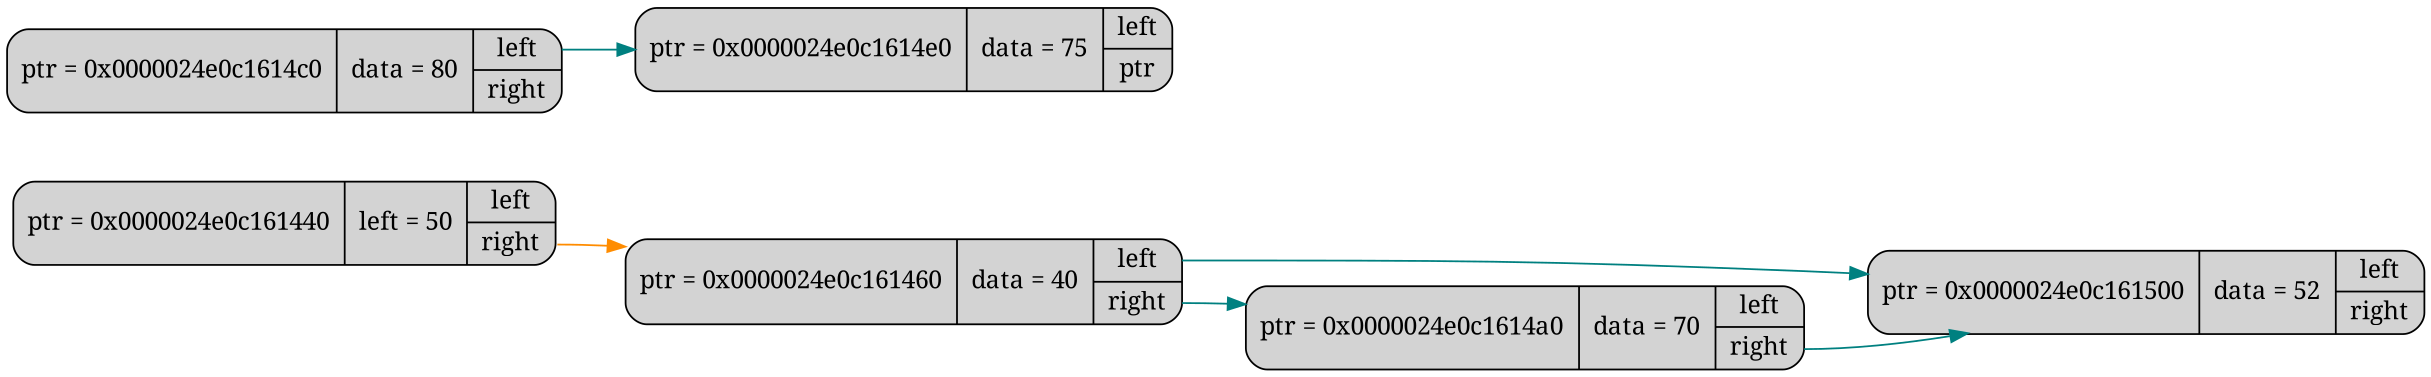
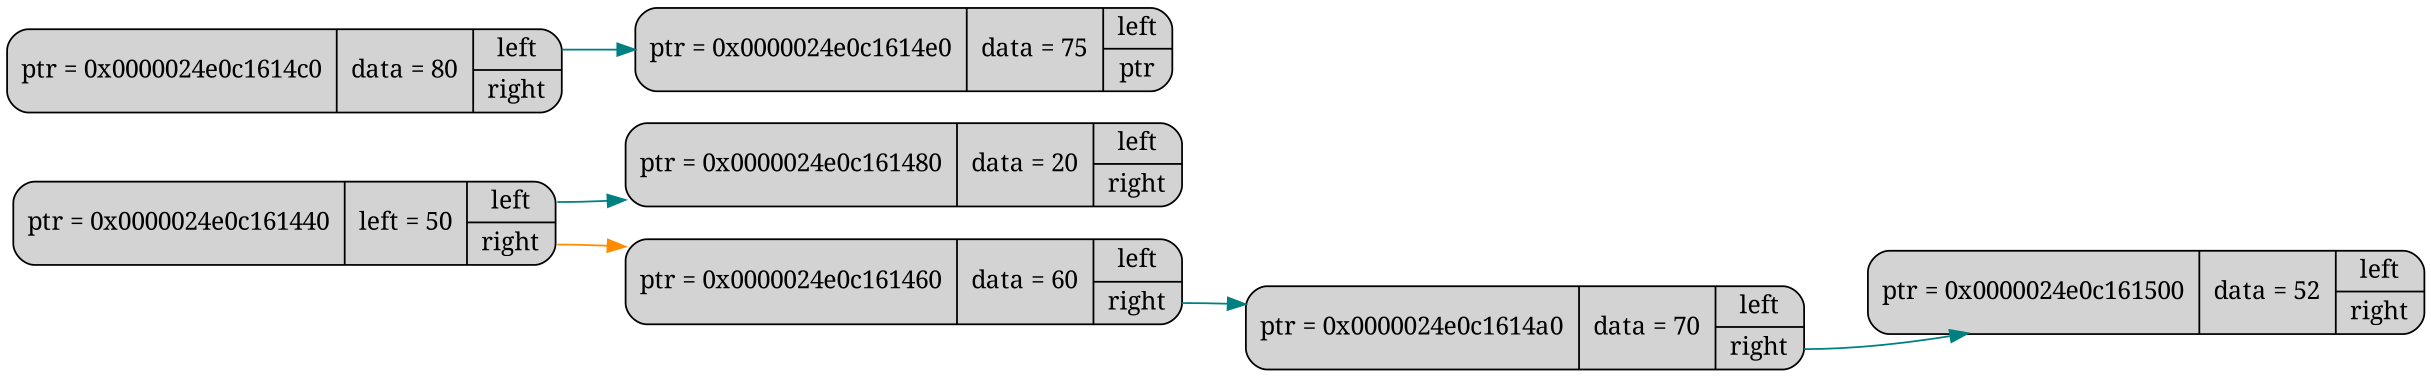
none -> (904, 165)
(1516, 262) -> none
(1025, 281) -> (1025, 281)
